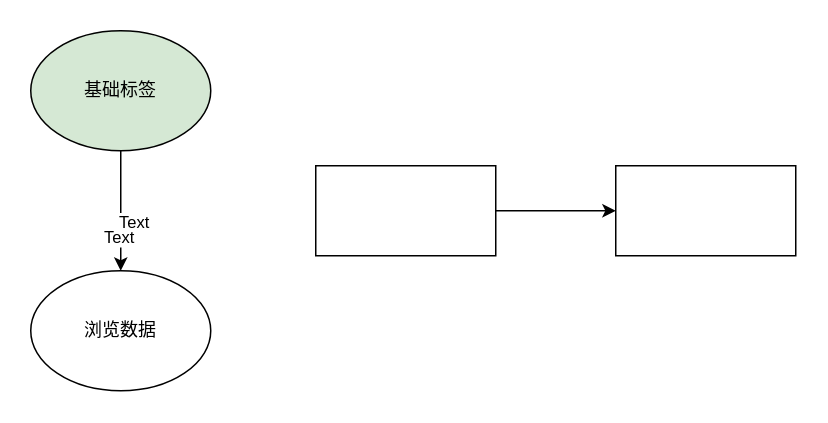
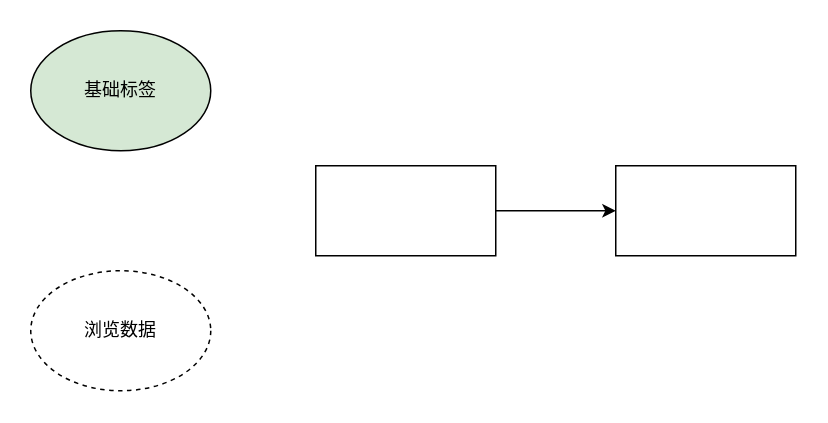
(121, 206) -> none
(121, 331) -> (121, 331)
